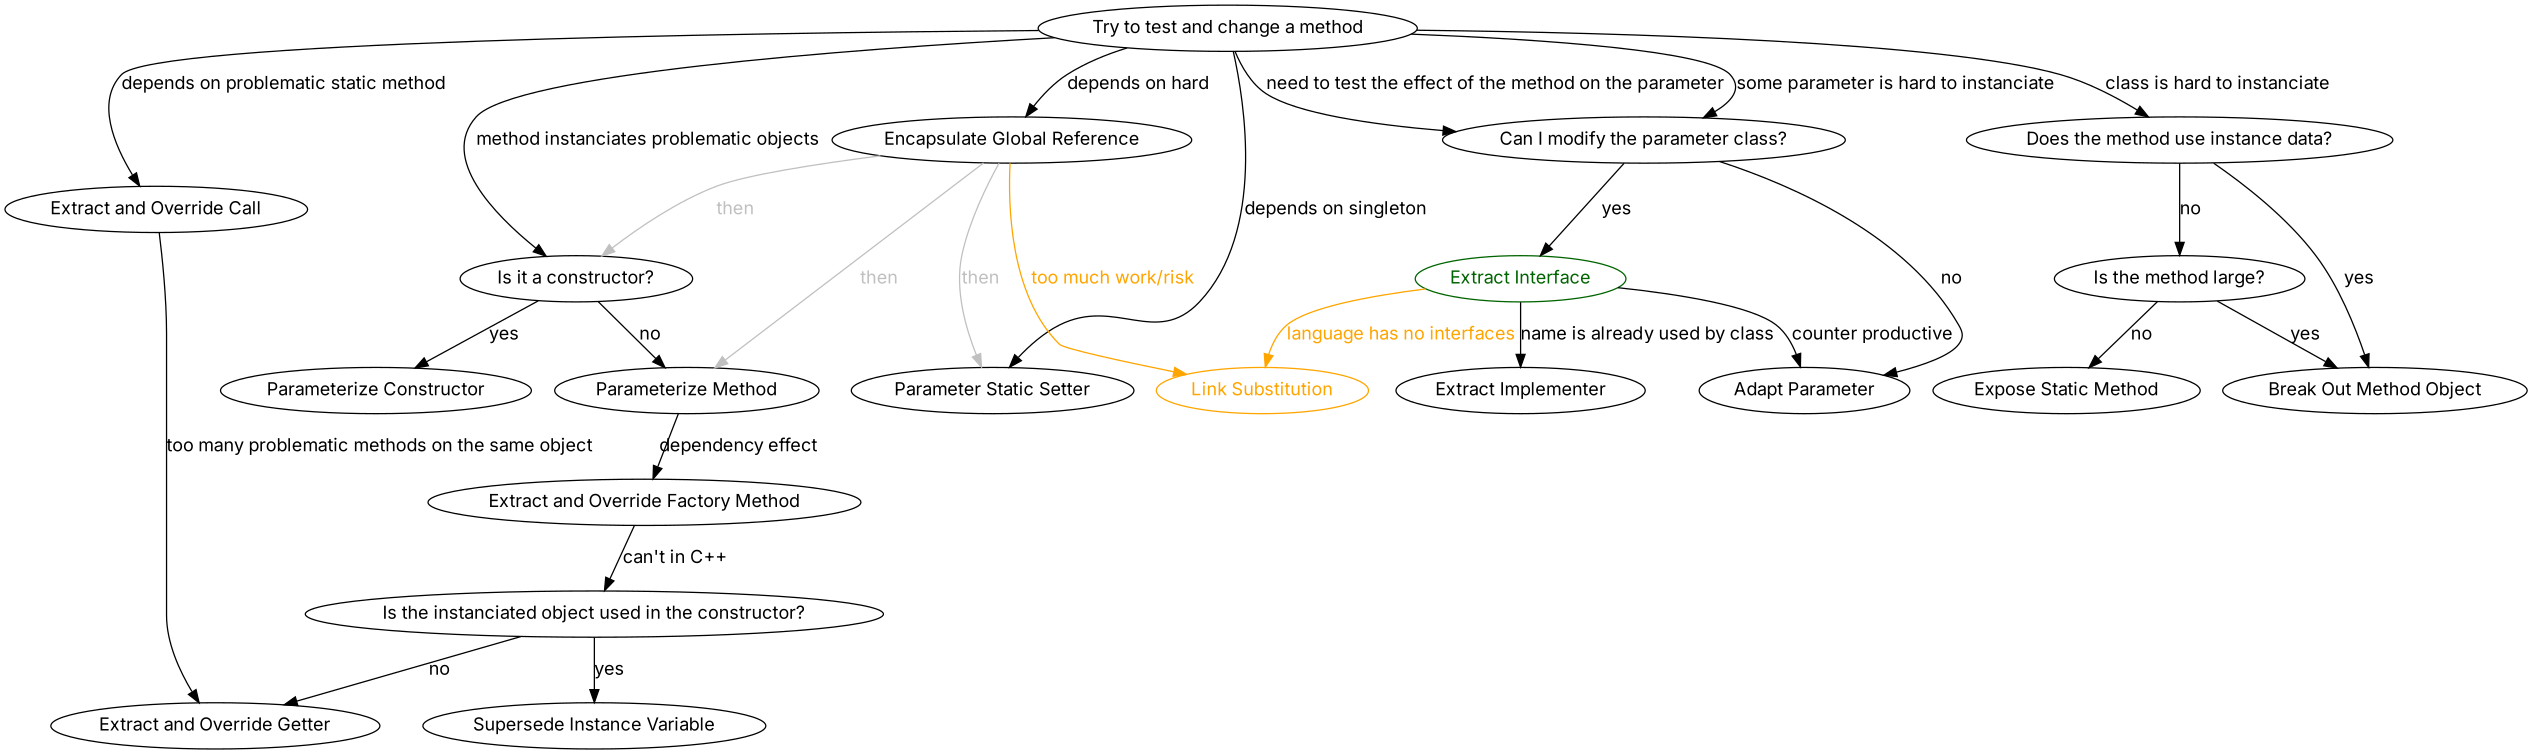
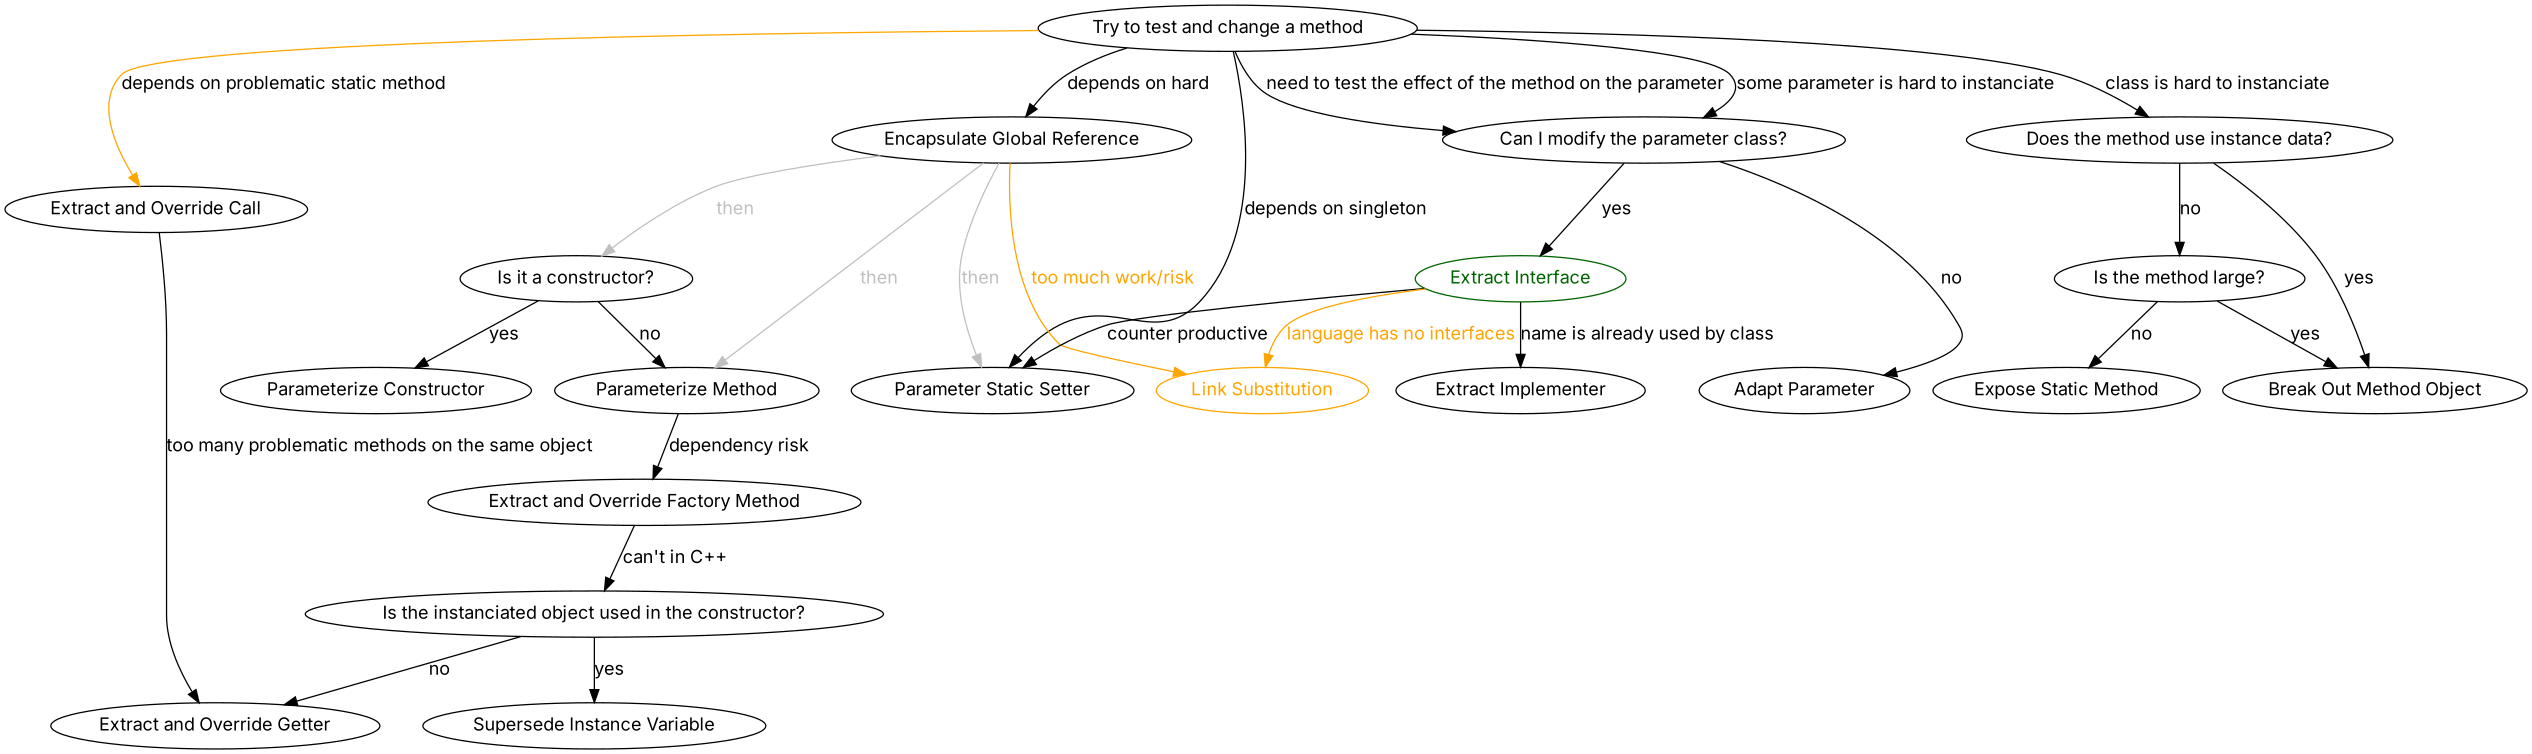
(525, 40) -> (525, 40)
(682, 68) -> none
(1717, 303) -> (1225, 308)
(739, 446) -> (739, 446)
